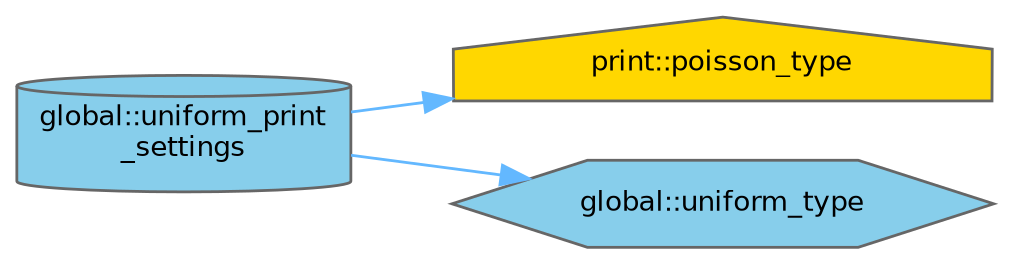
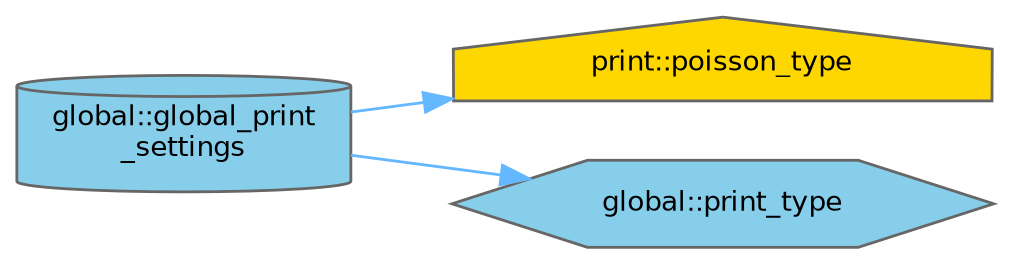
(184, 134) -> (184, 134)
(723, 204) -> (723, 204)
